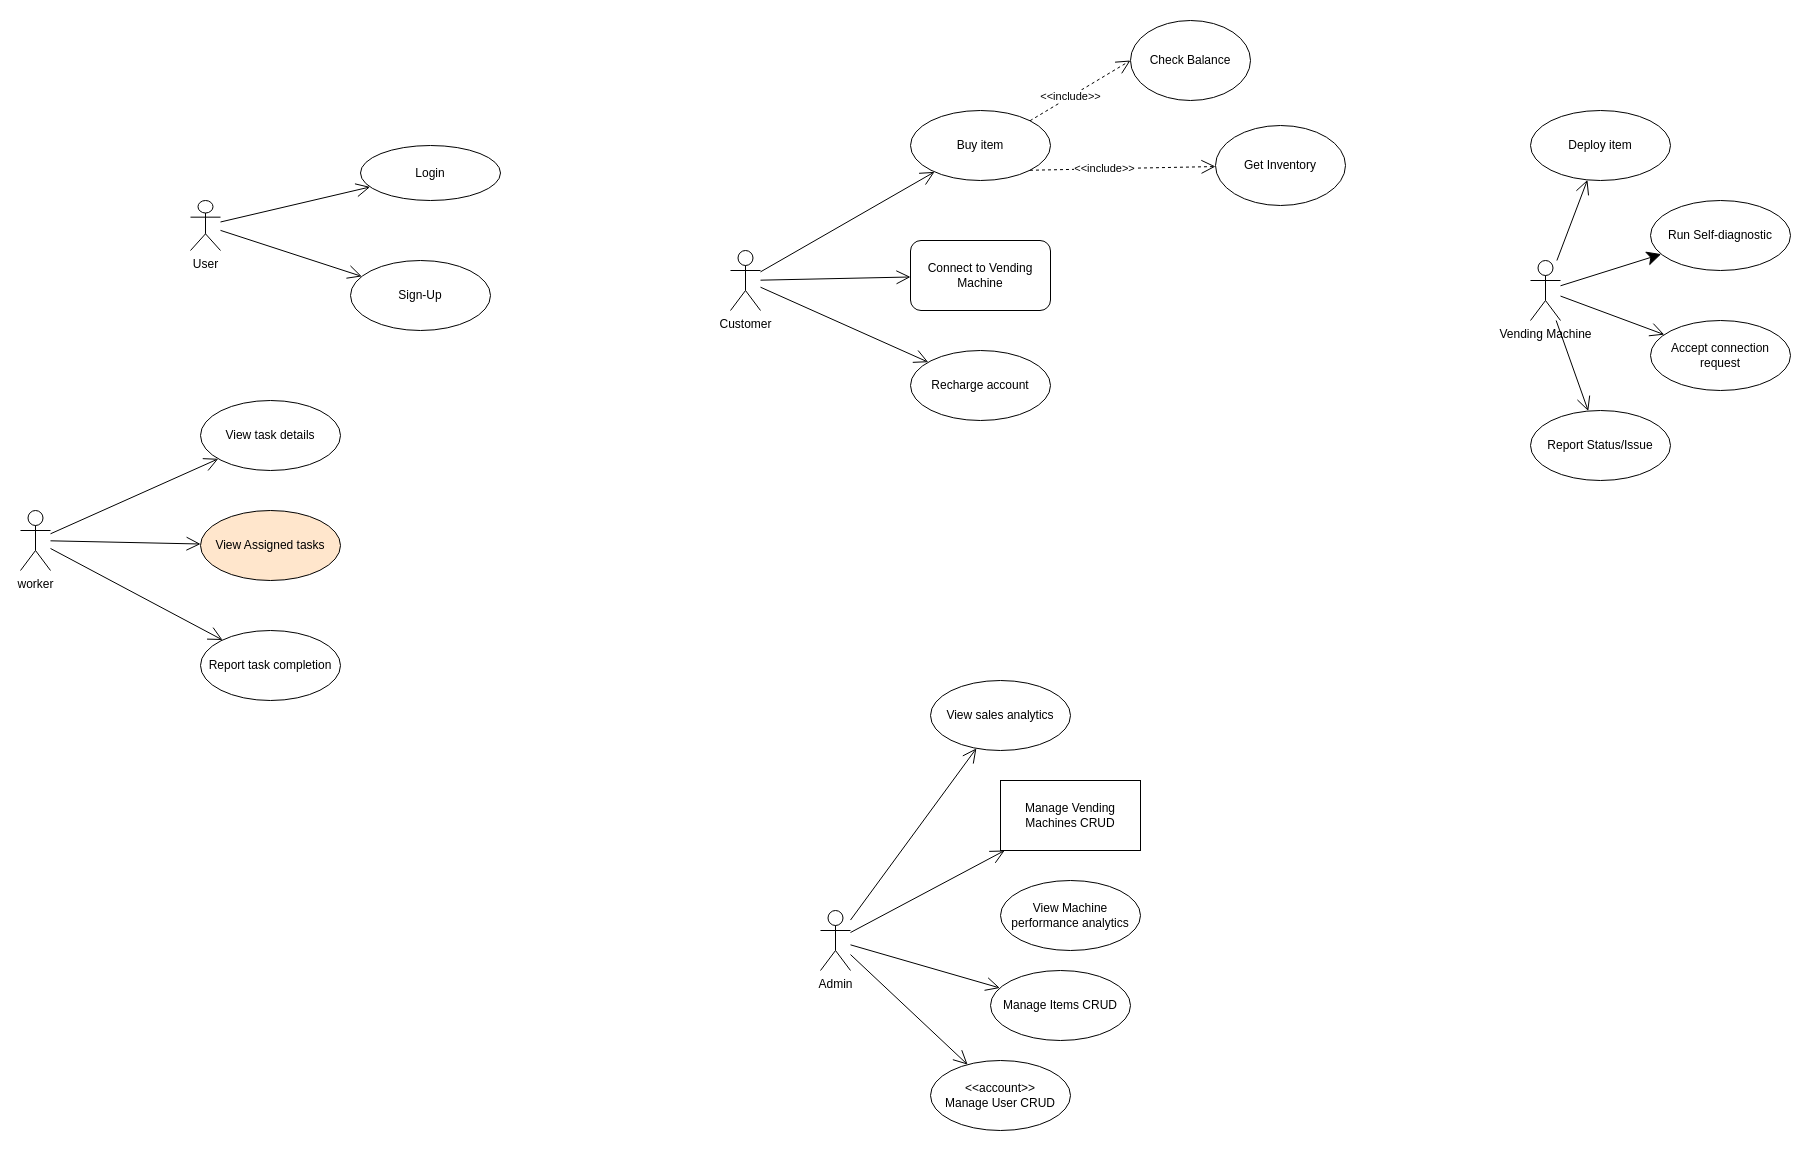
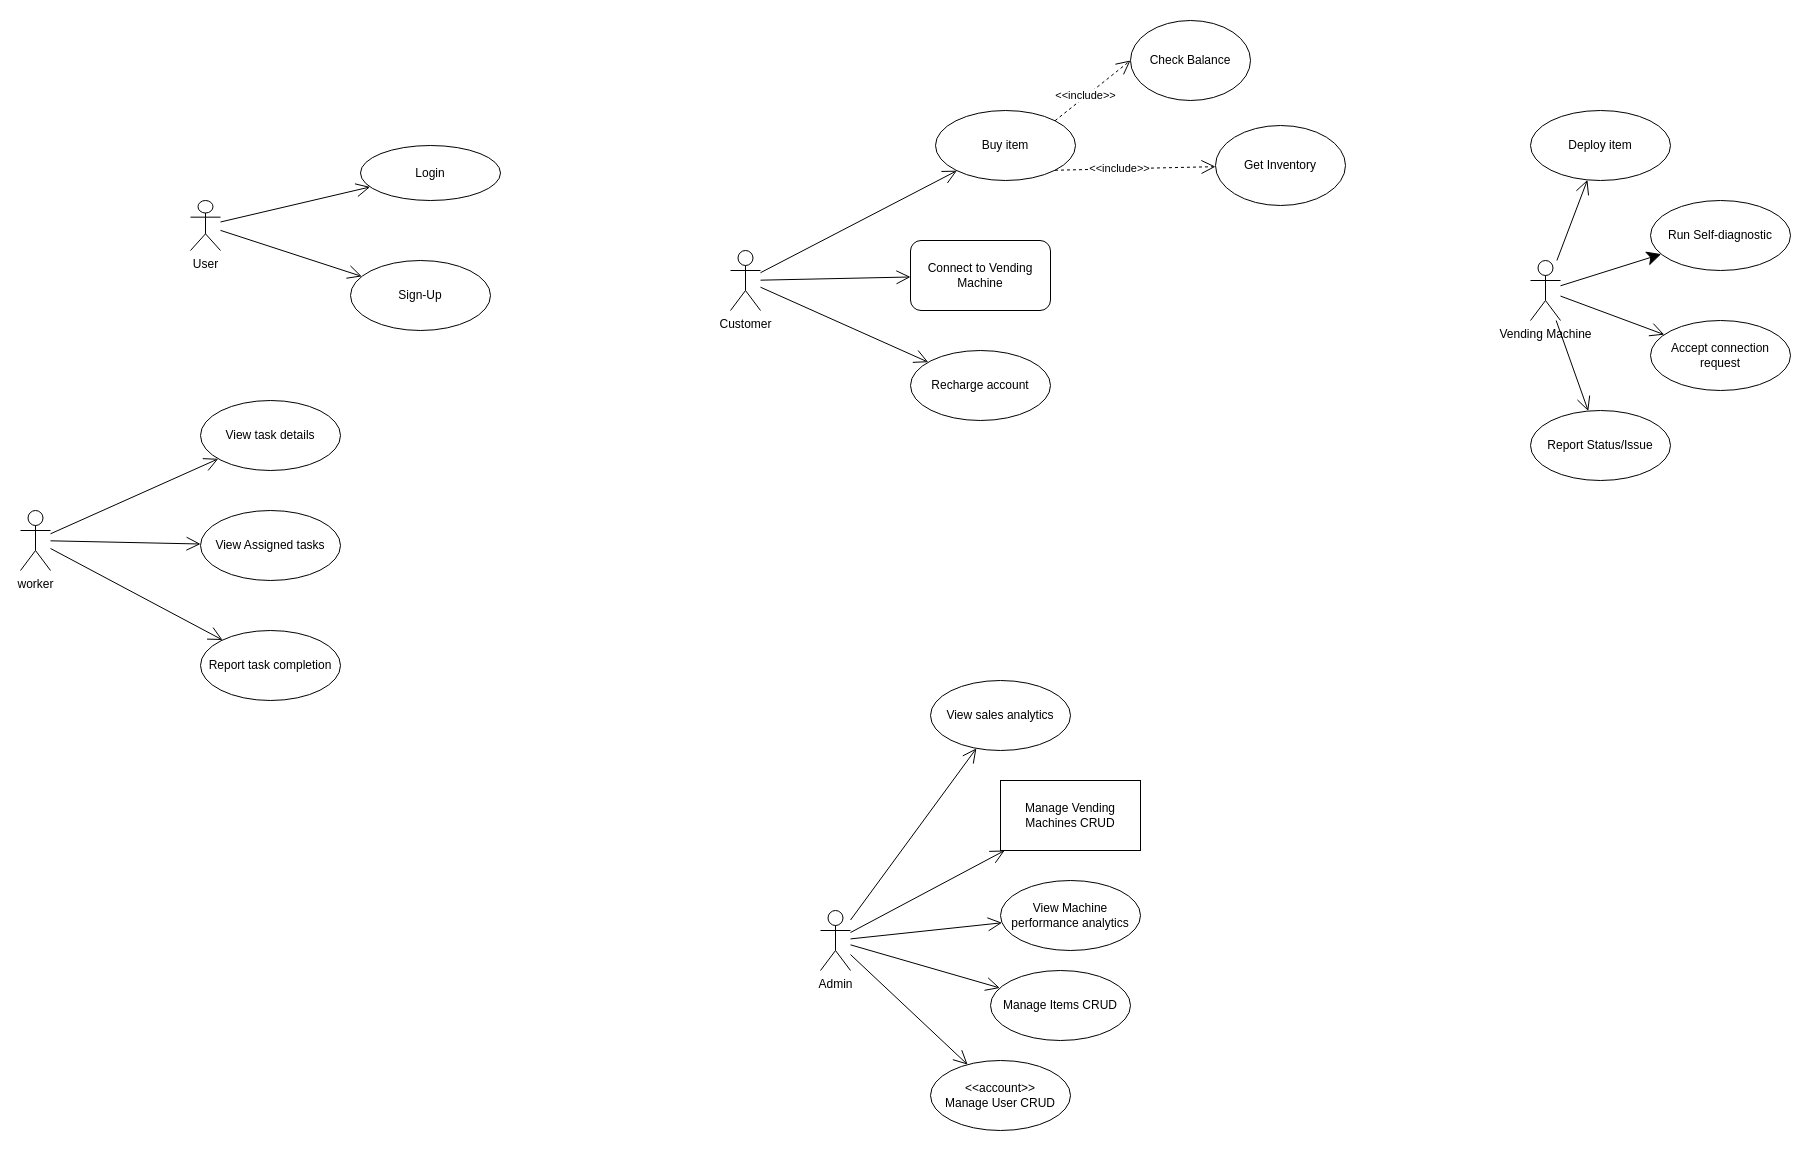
(981, 146) -> (1006, 146)
(271, 546) -> (271, 546)
none -> (925, 931)
